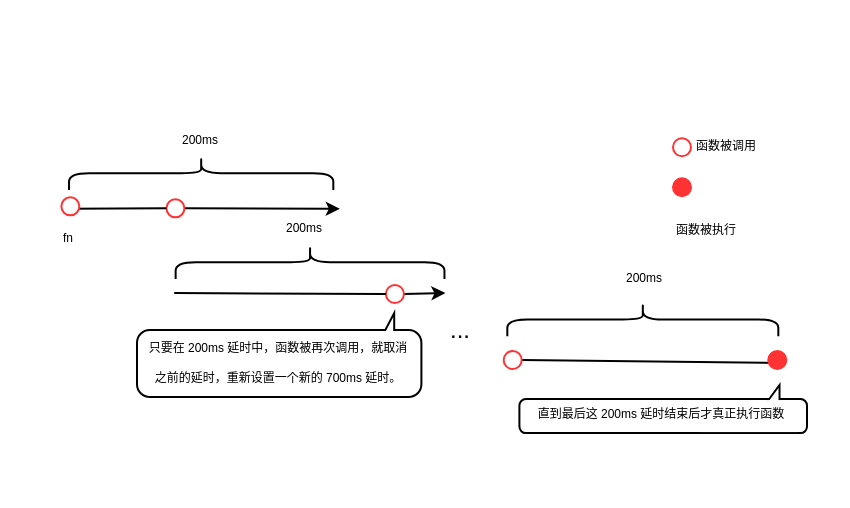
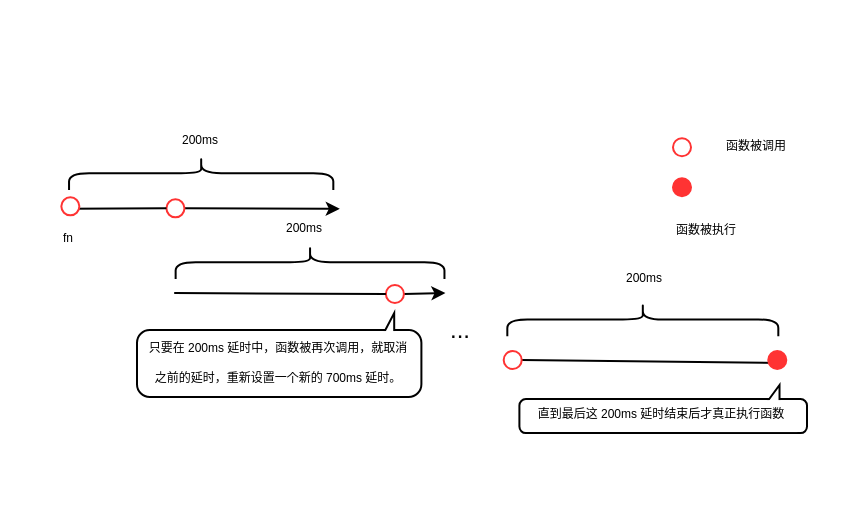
(728, 143) -> (758, 143)
